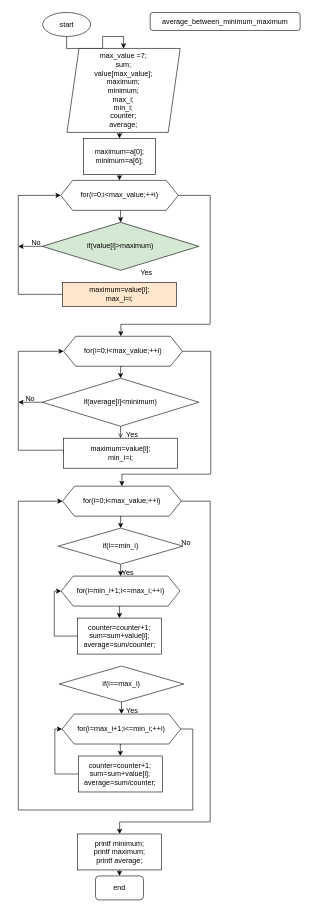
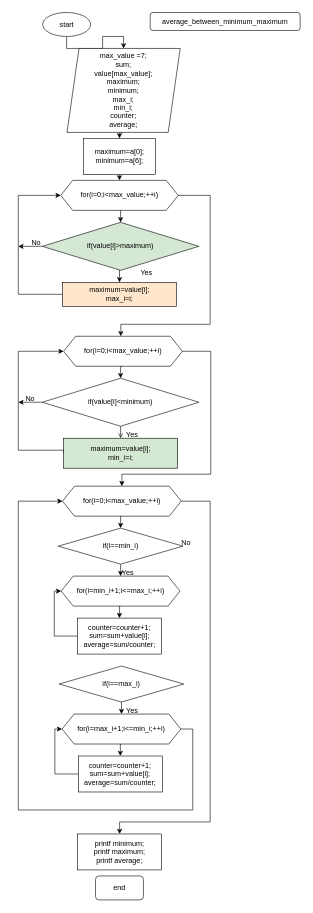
none -> (120, 273)
(121, 402) -> (121, 402)
(121, 453) -> (121, 453)
(120, 871) -> none
